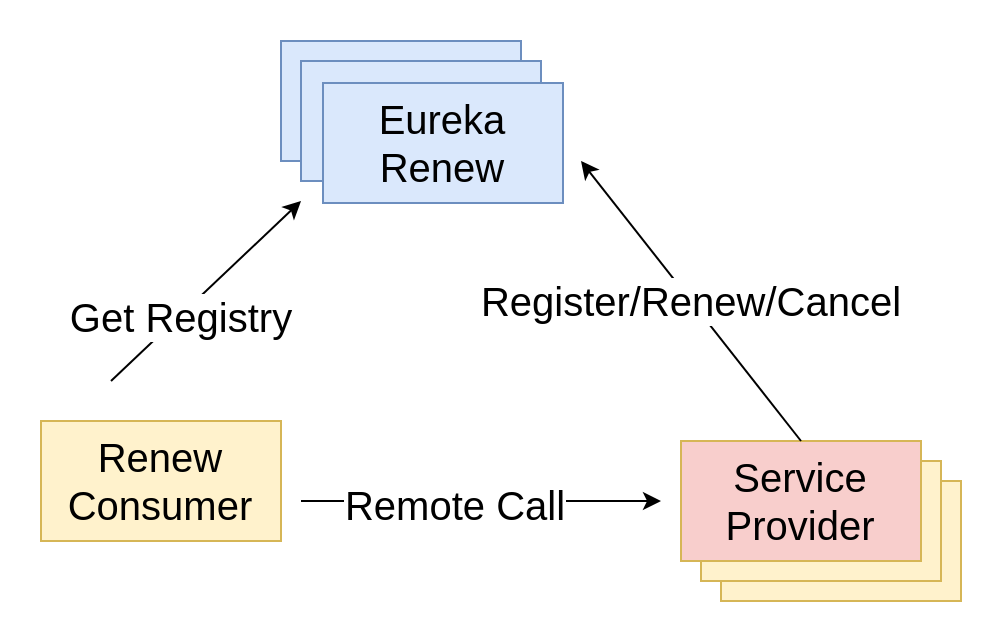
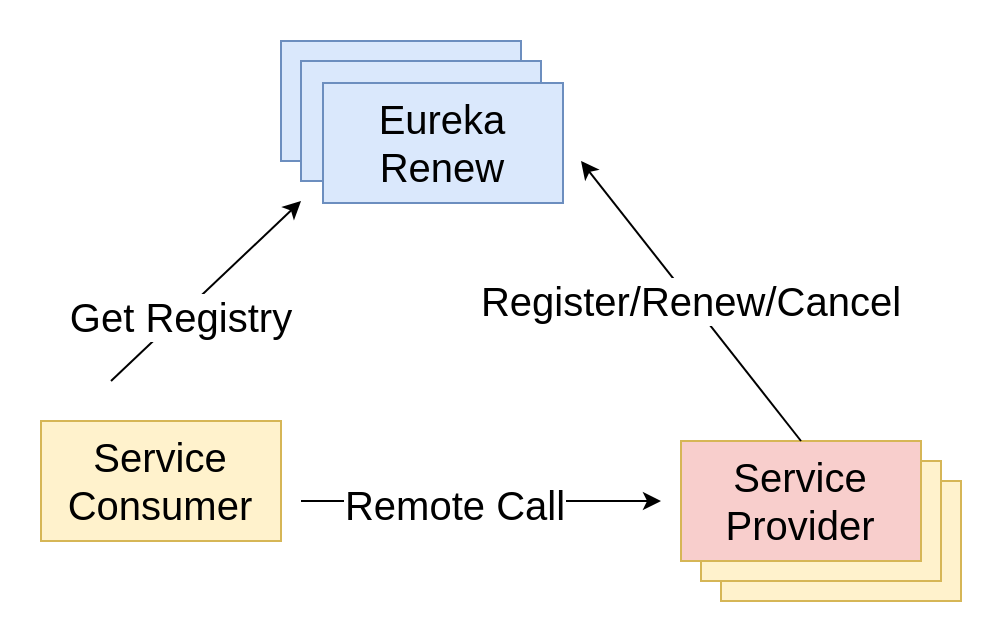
(161, 481) -> (161, 481)
